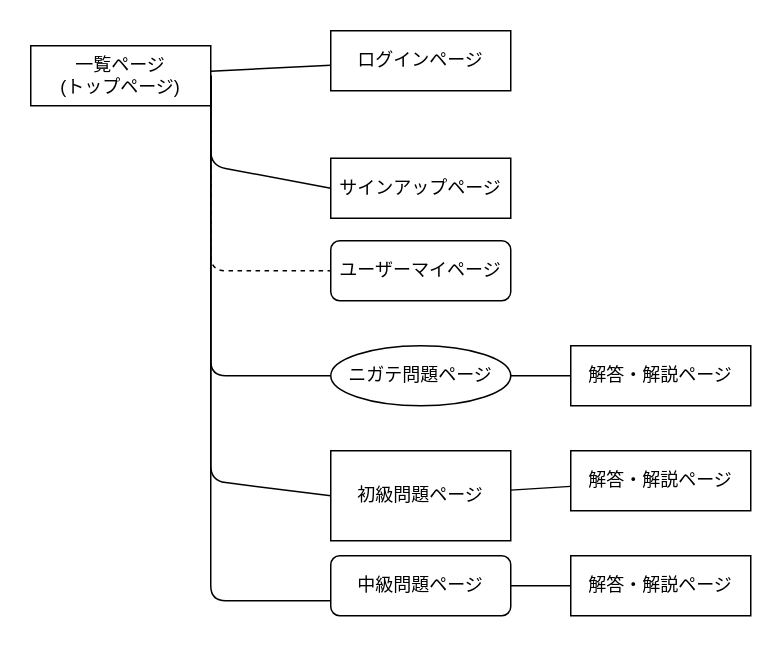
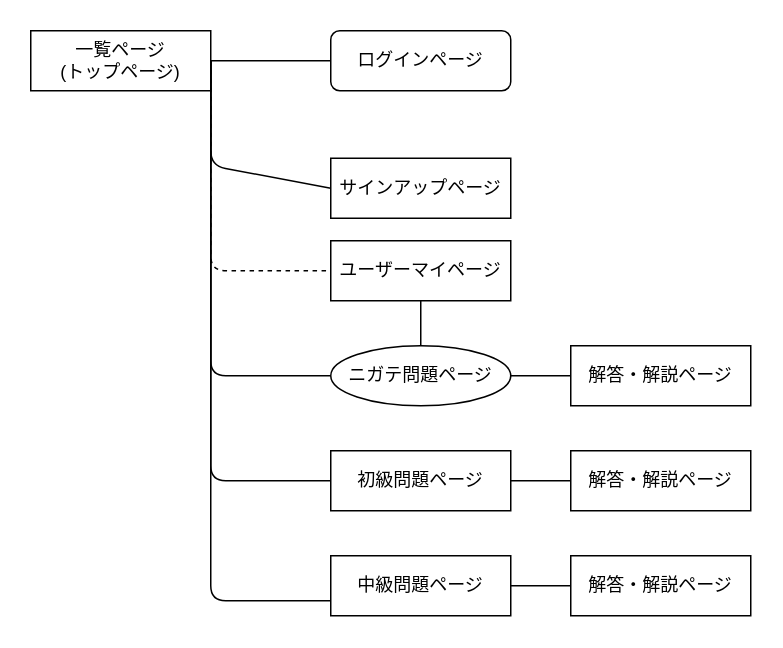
(421, 61) -> (421, 61)
(121, 76) -> (121, 61)
(421, 271) -> (421, 271)
none -> (421, 323)
(421, 496) -> (421, 481)
(421, 586) -> (421, 586)
